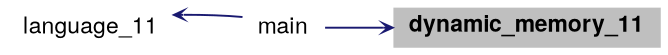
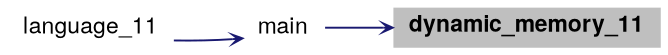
(213, 15) -> (203, 40)
